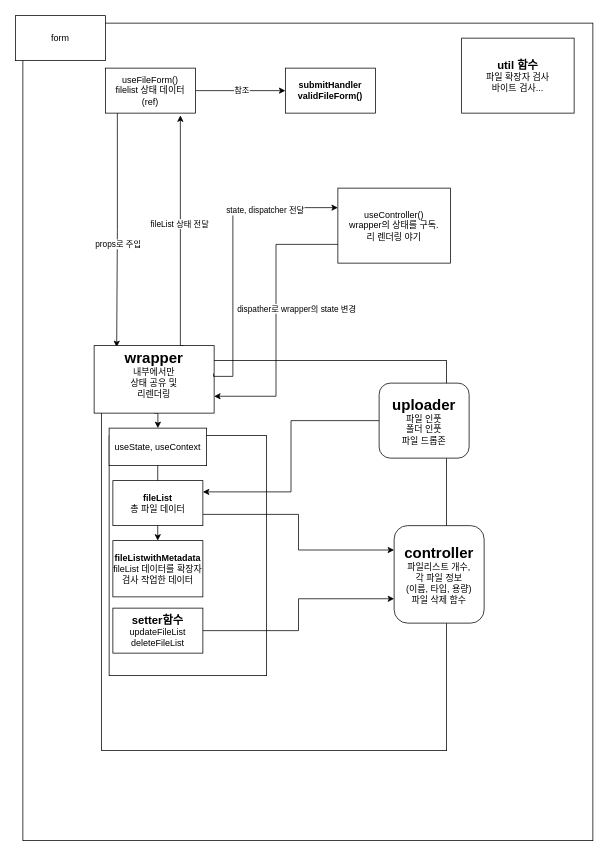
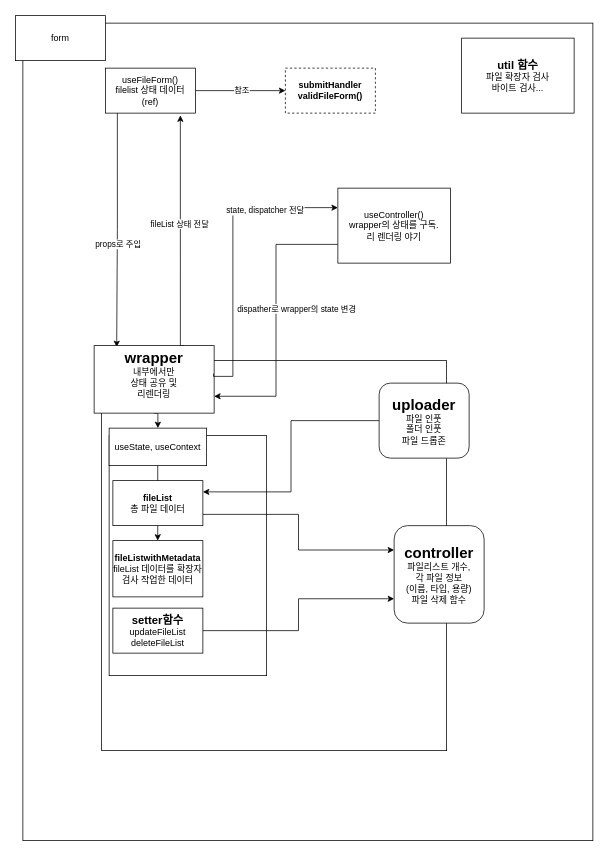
(330, 90) -> (330, 90)
